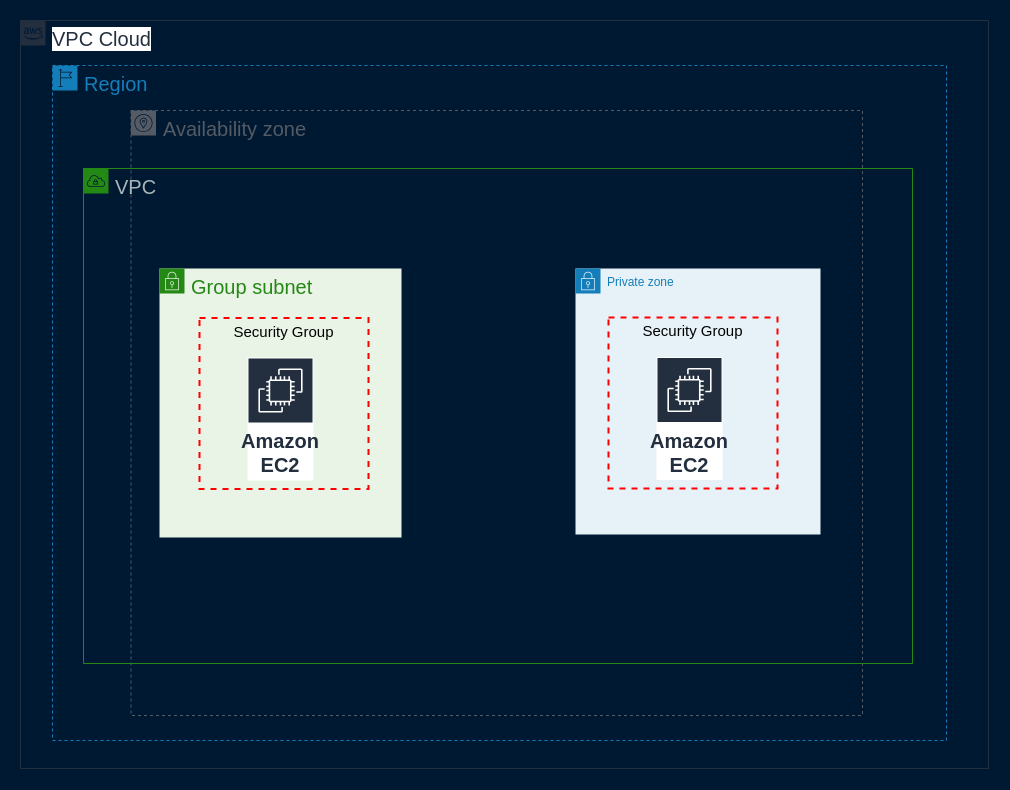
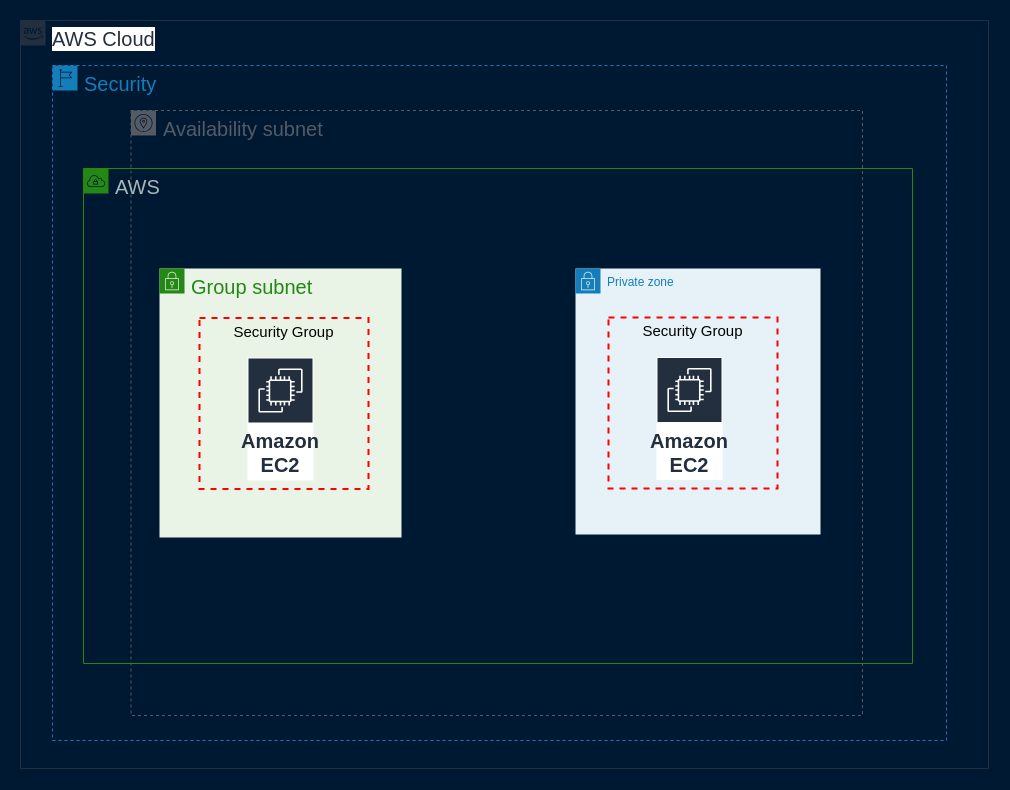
(98, 40) -> (98, 40)
(116, 85) -> (127, 85)
(243, 130) -> (254, 130)
(132, 188) -> (132, 188)
